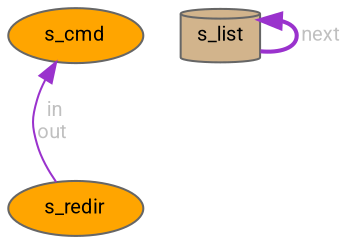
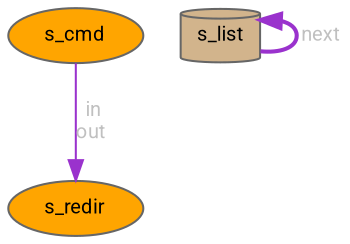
(34, 132) -> (76, 112)
